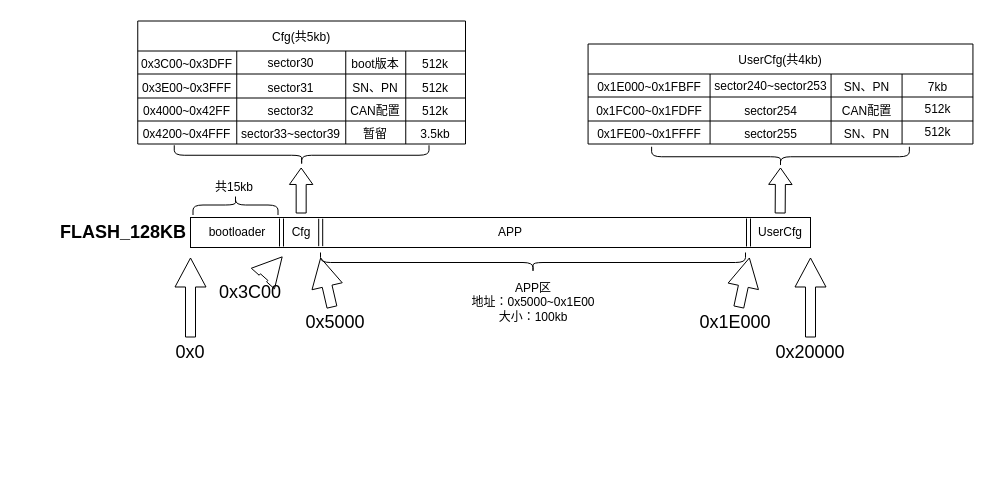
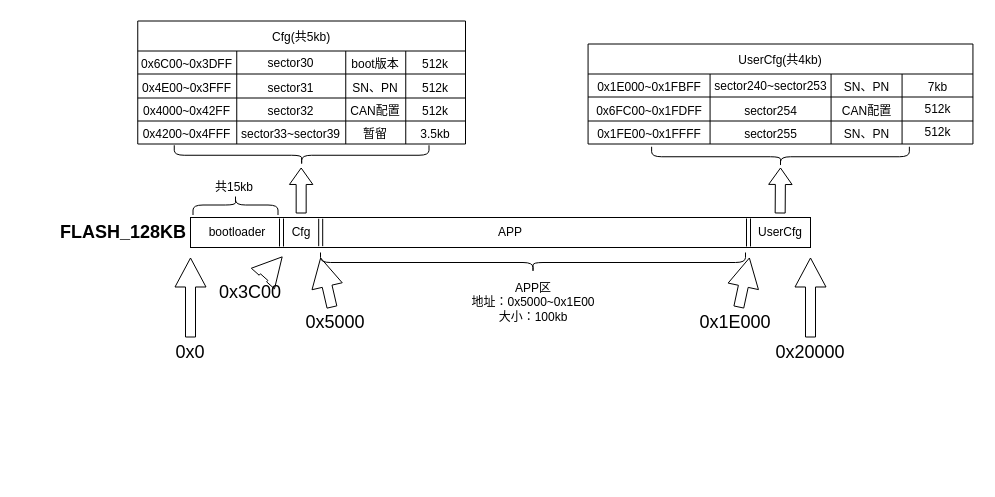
(187, 63) -> (187, 63)
(187, 87) -> (187, 87)
(650, 110) -> (650, 110)
